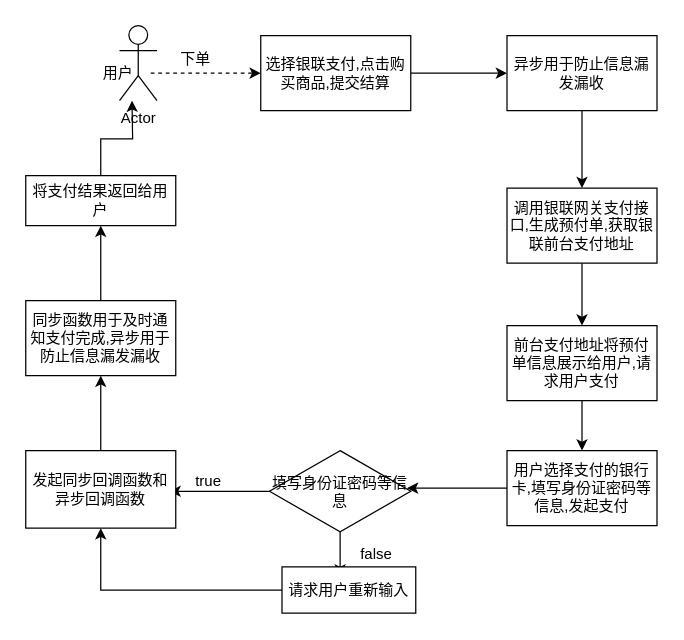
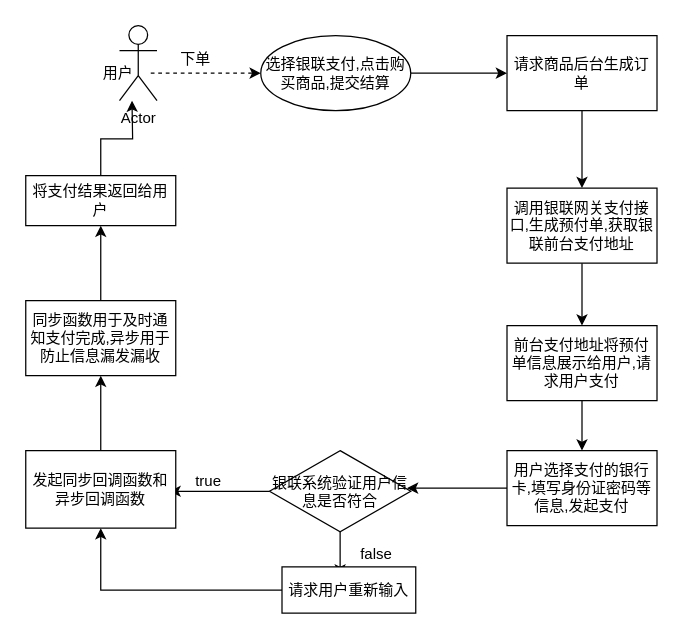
(336, 73) -> (336, 73)
(582, 73) -> (582, 73)
(340, 492) -> (340, 492)
